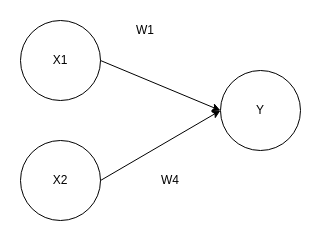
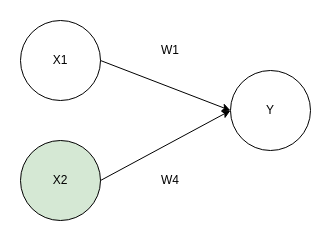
(146, 31) -> (171, 51)
(261, 111) -> (271, 111)
(61, 181) -> (61, 181)
